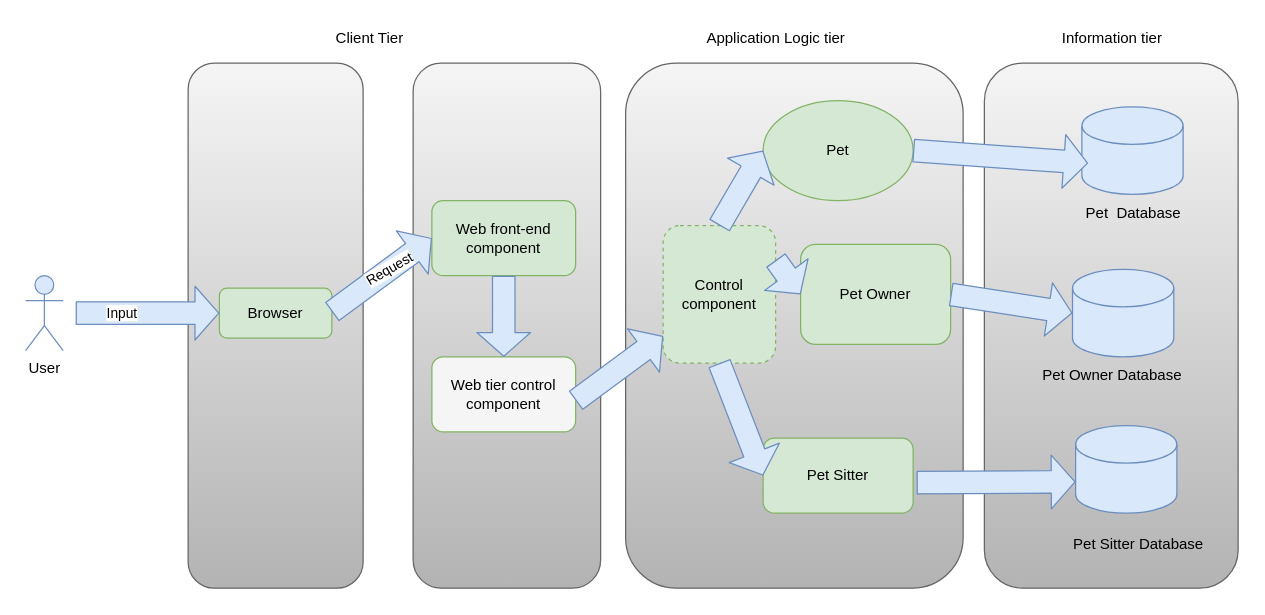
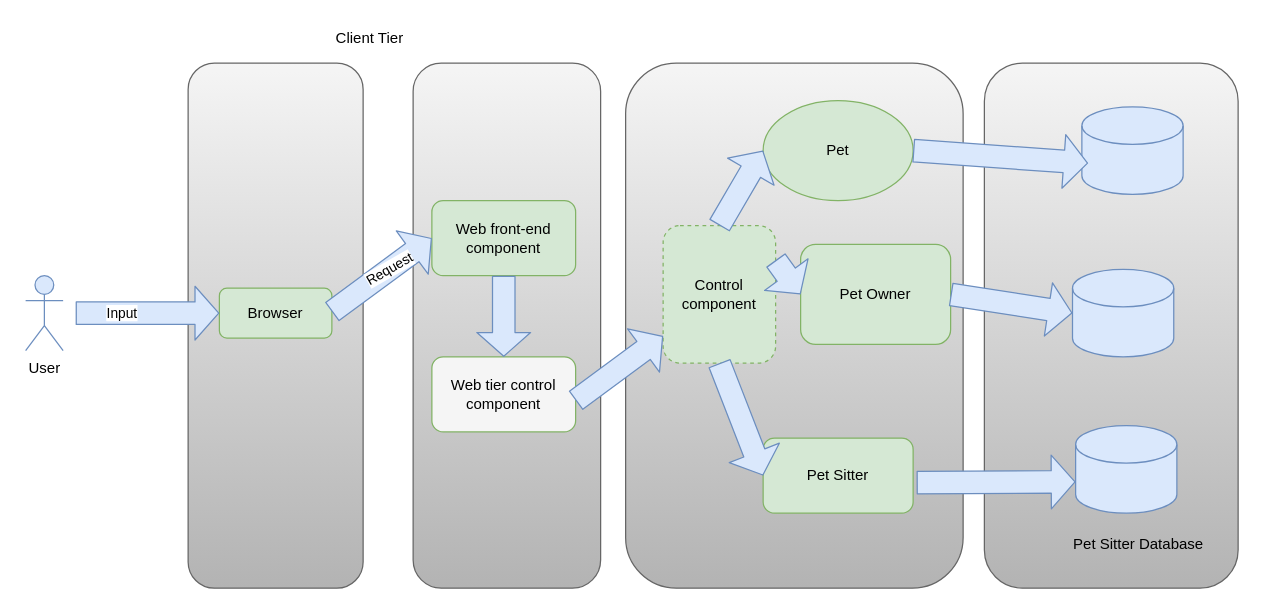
(776, 38) -> none
(1111, 38) -> none
(1133, 213) -> none
(1111, 376) -> none
